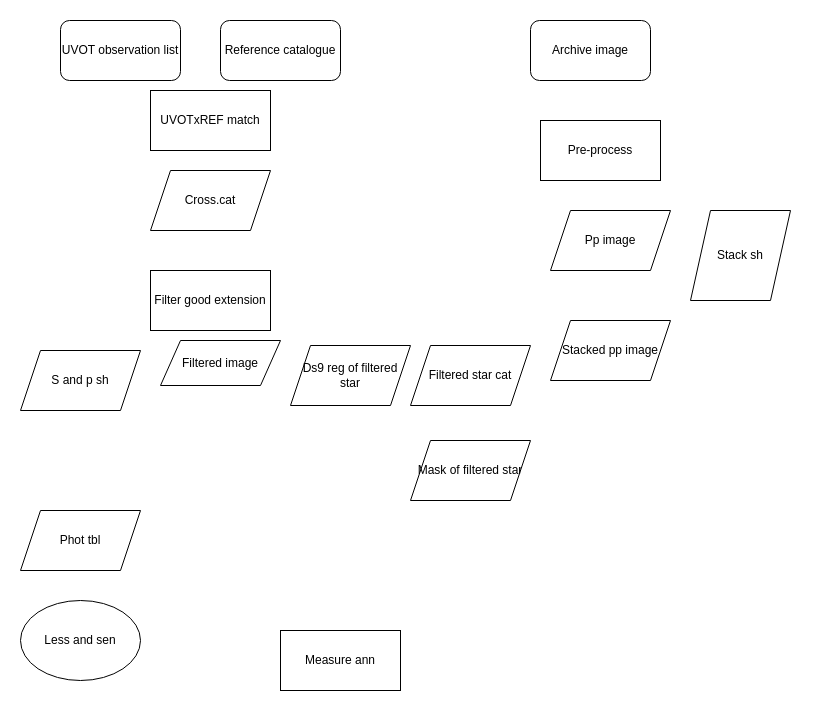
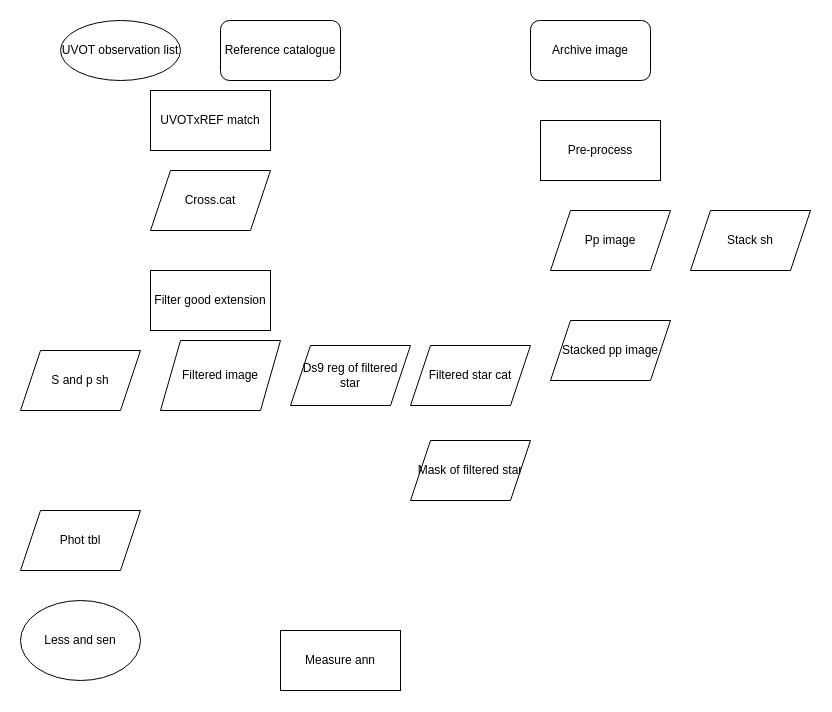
(121, 51) -> (121, 51)
(741, 256) -> (751, 241)
(221, 363) -> (221, 376)
